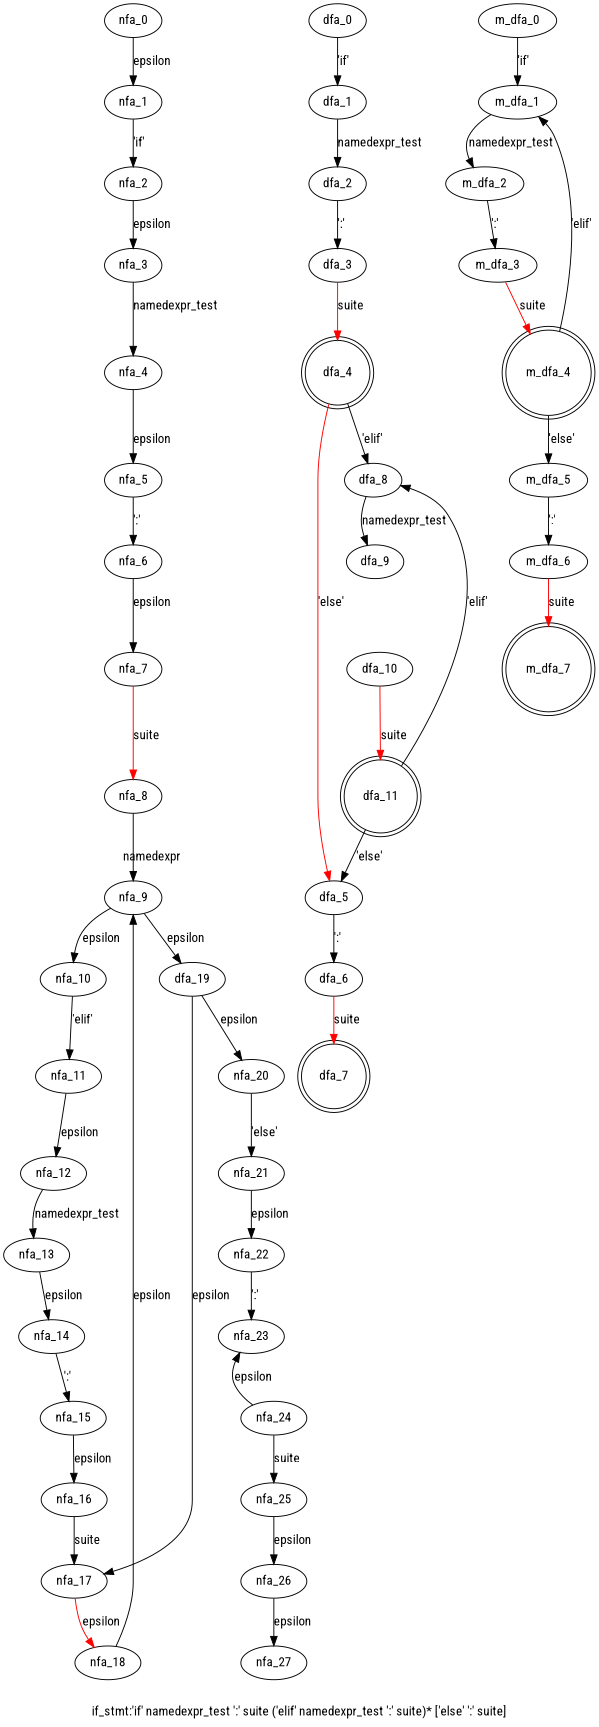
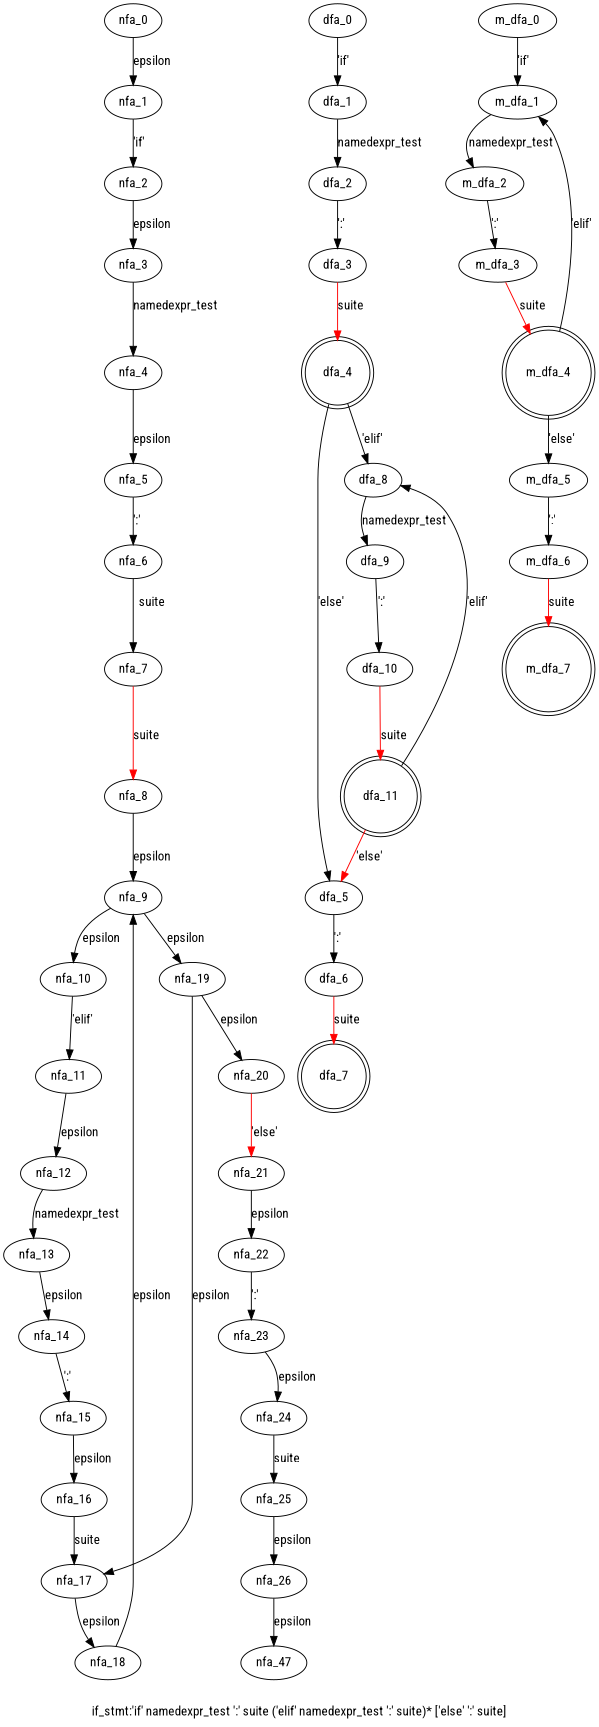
(152, 603) -> (152, 603)
none -> (377, 611)
(318, 638) -> (318, 638)
(355, 851) -> (355, 851)
(152, 857) -> (152, 857)
(192, 979) -> (192, 979)
(251, 1120) -> (251, 1120)
(235, 1386) -> (276, 1371)
(79, 1620) -> (79, 1620)
(274, 1663) -> (274, 1663)
